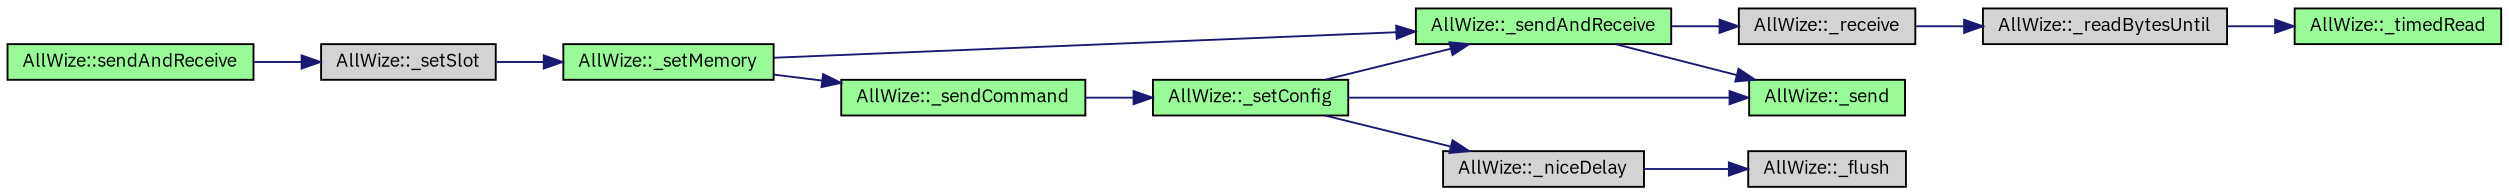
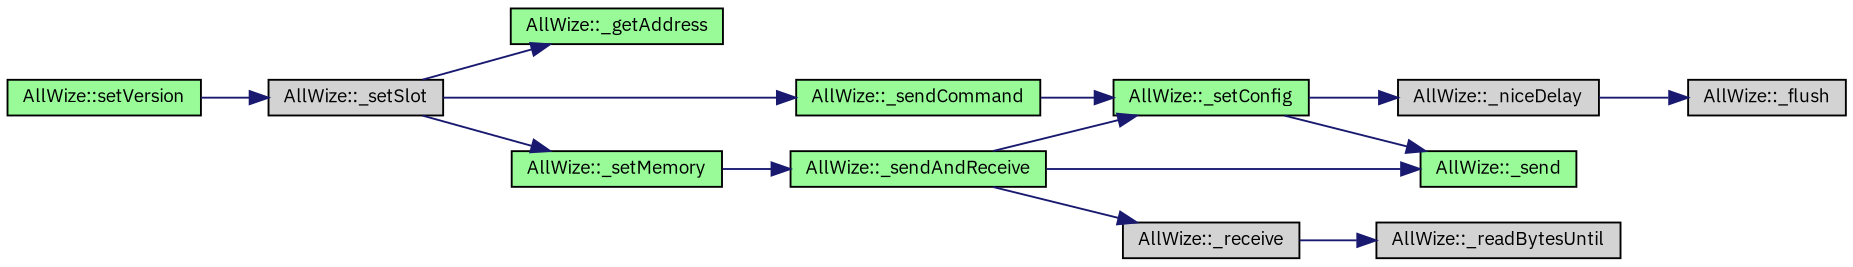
none -> (617, 26)
(2398, 26) -> none
(131, 62) -> (104, 98)
(1388, 64) -> (1056, 136)
(798, 78) -> (610, 98)
